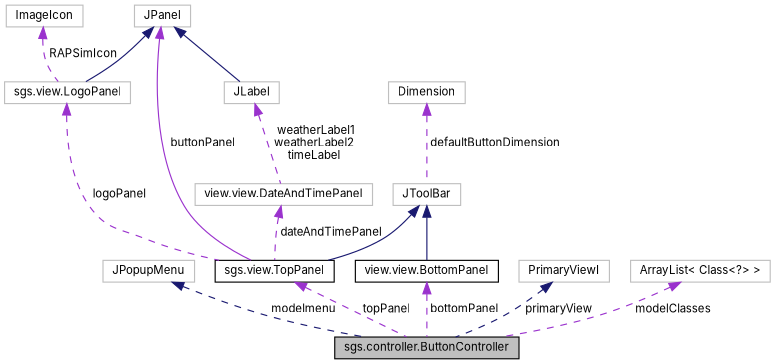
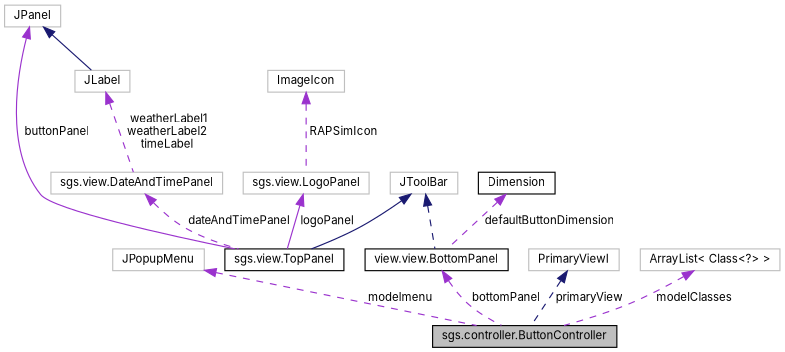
(117, 61) -> none
(427, 93) -> (517, 183)
(427, 149) -> (472, 225)
(284, 195) -> (137, 183)
(106, 223) -> (294, 227)
(427, 239) -> (431, 227)
(356, 312) -> none
(272, 317) -> (346, 299)
